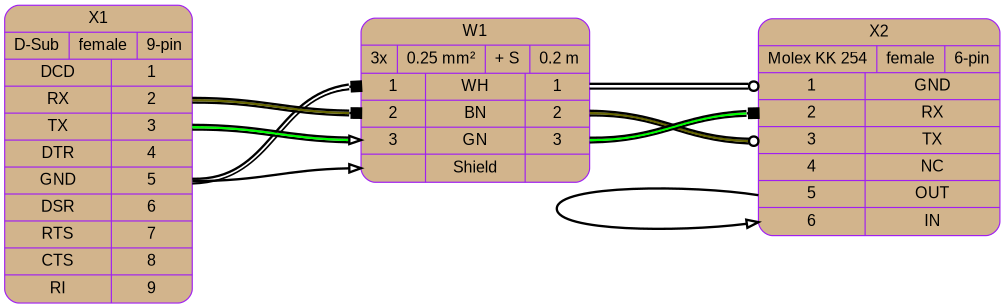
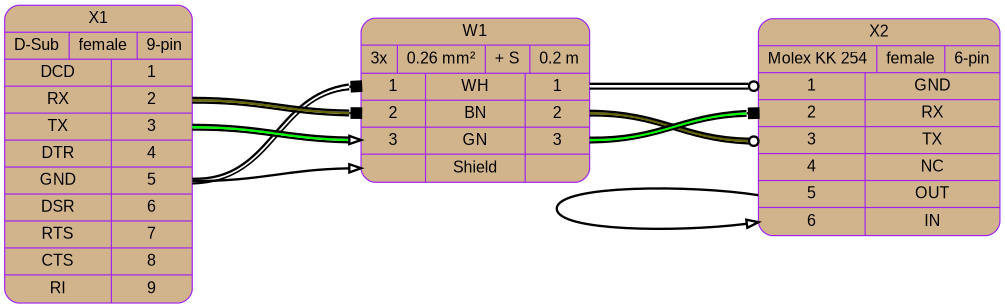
(441, 59) -> (441, 59)
